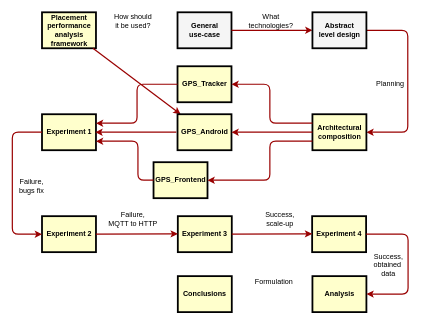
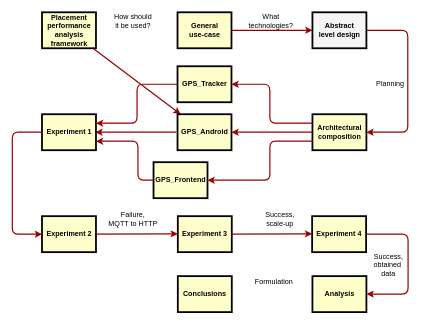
(205, 30) -> (205, 30)
(32, 186) -> none
